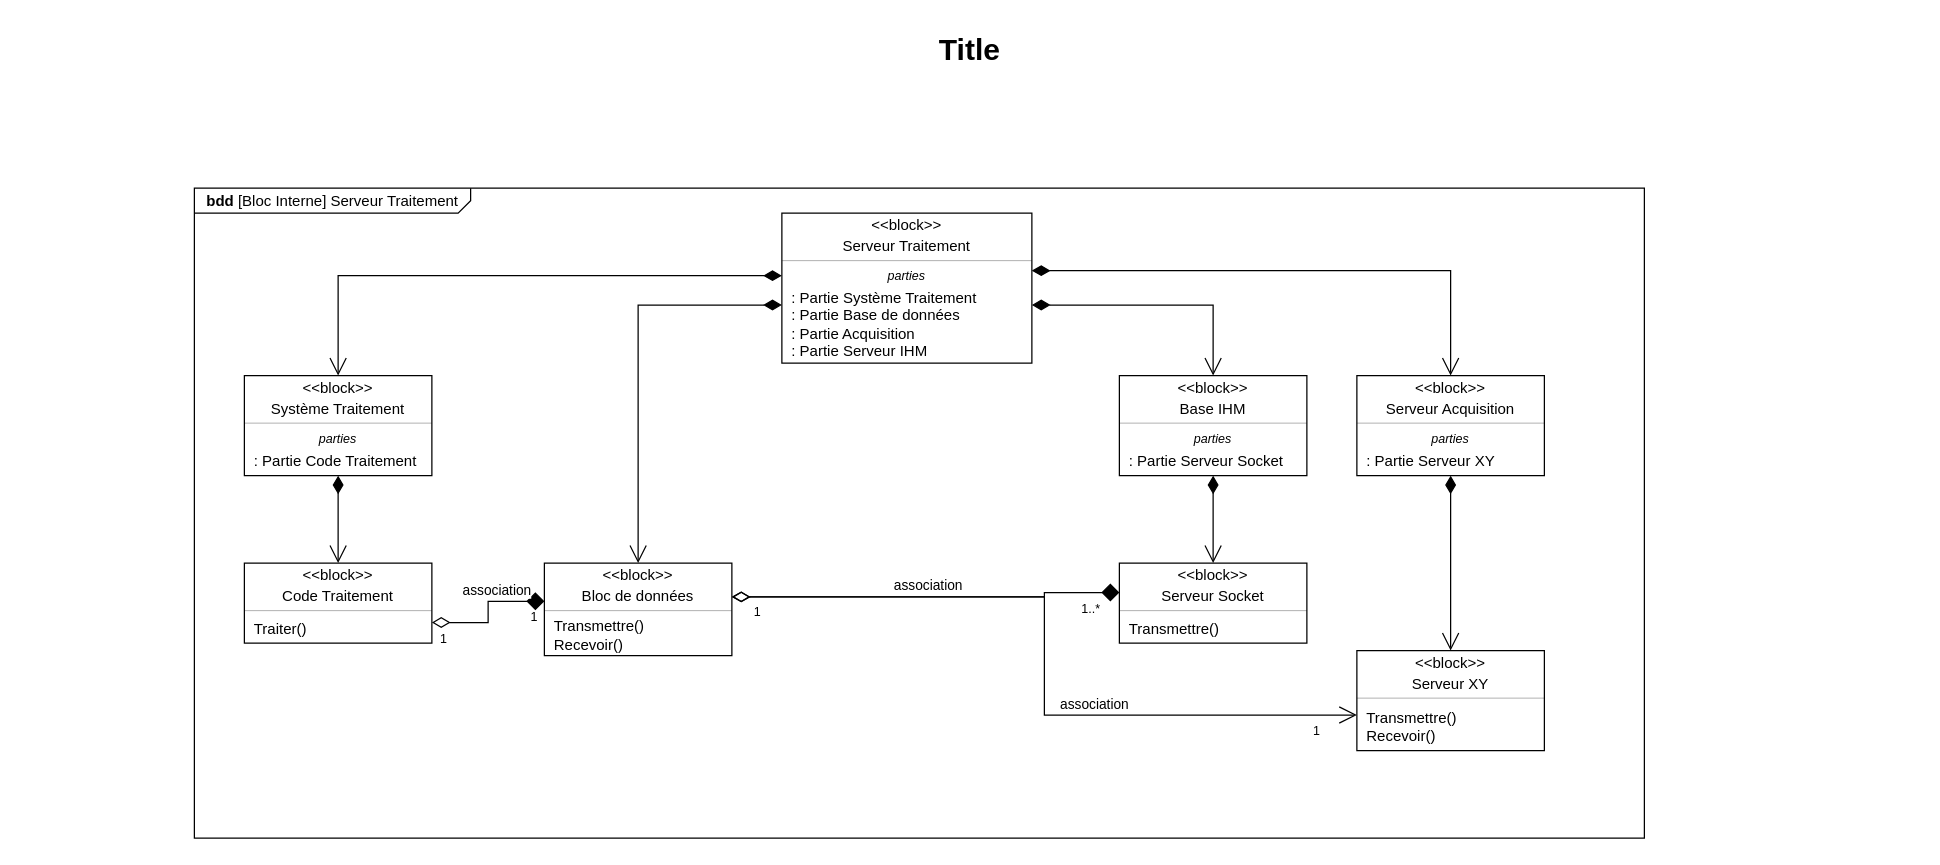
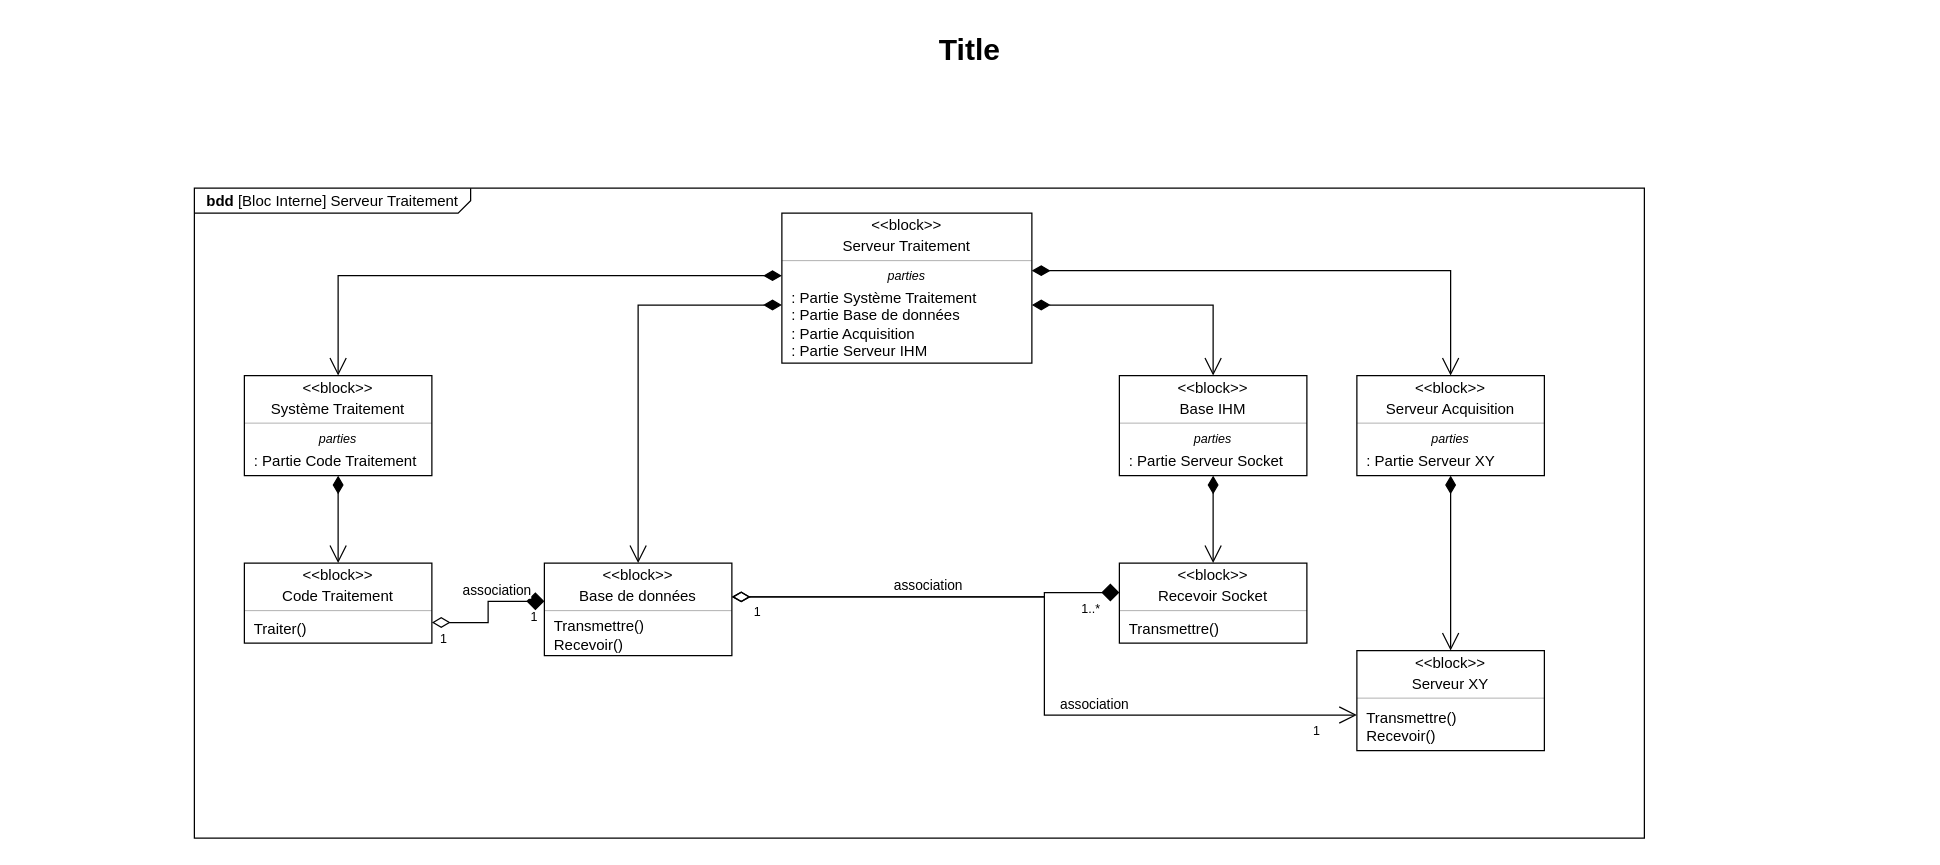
(638, 597) -> (638, 597)
(1213, 597) -> (1213, 597)
